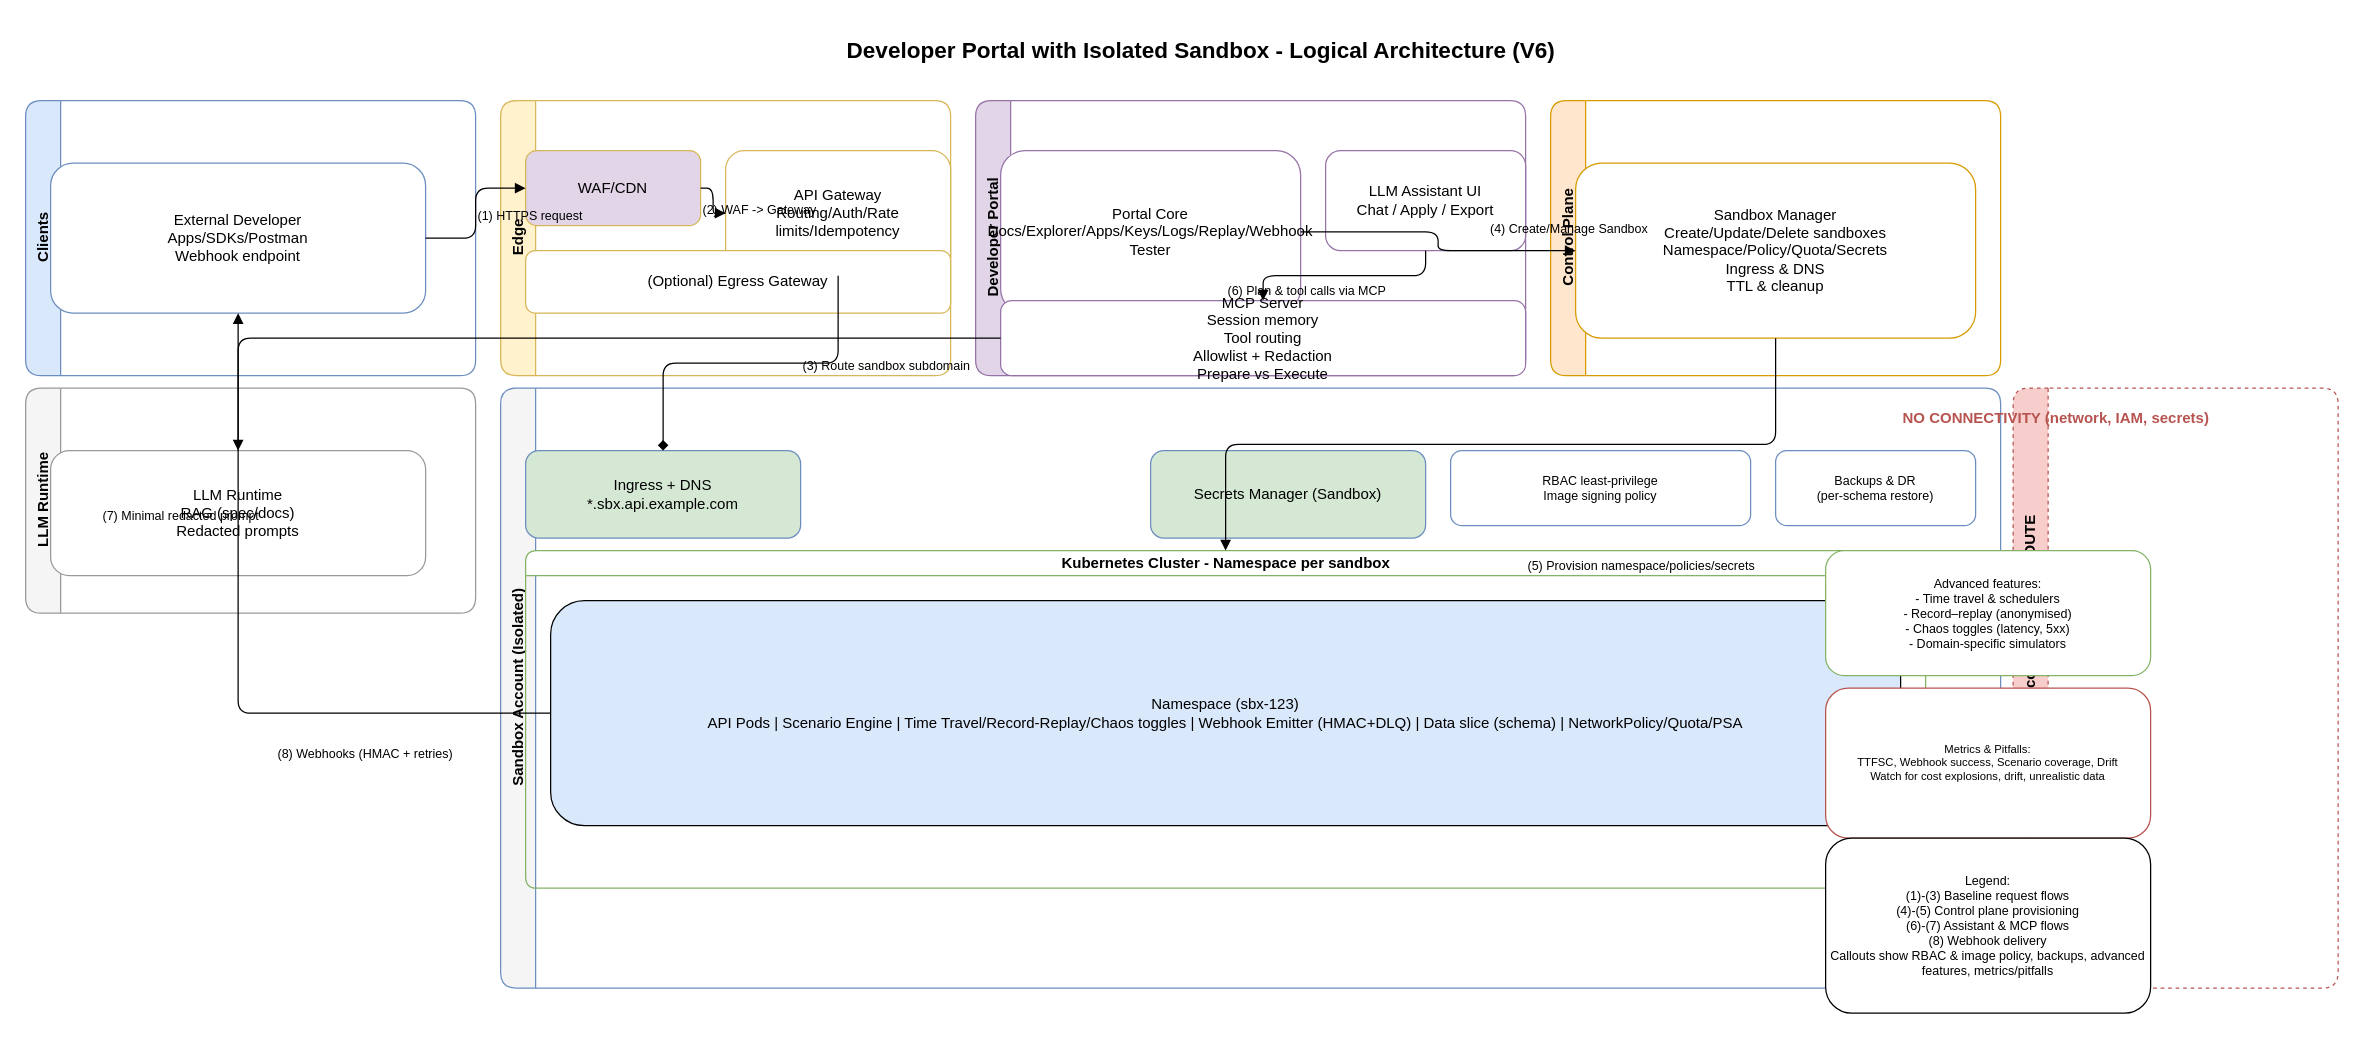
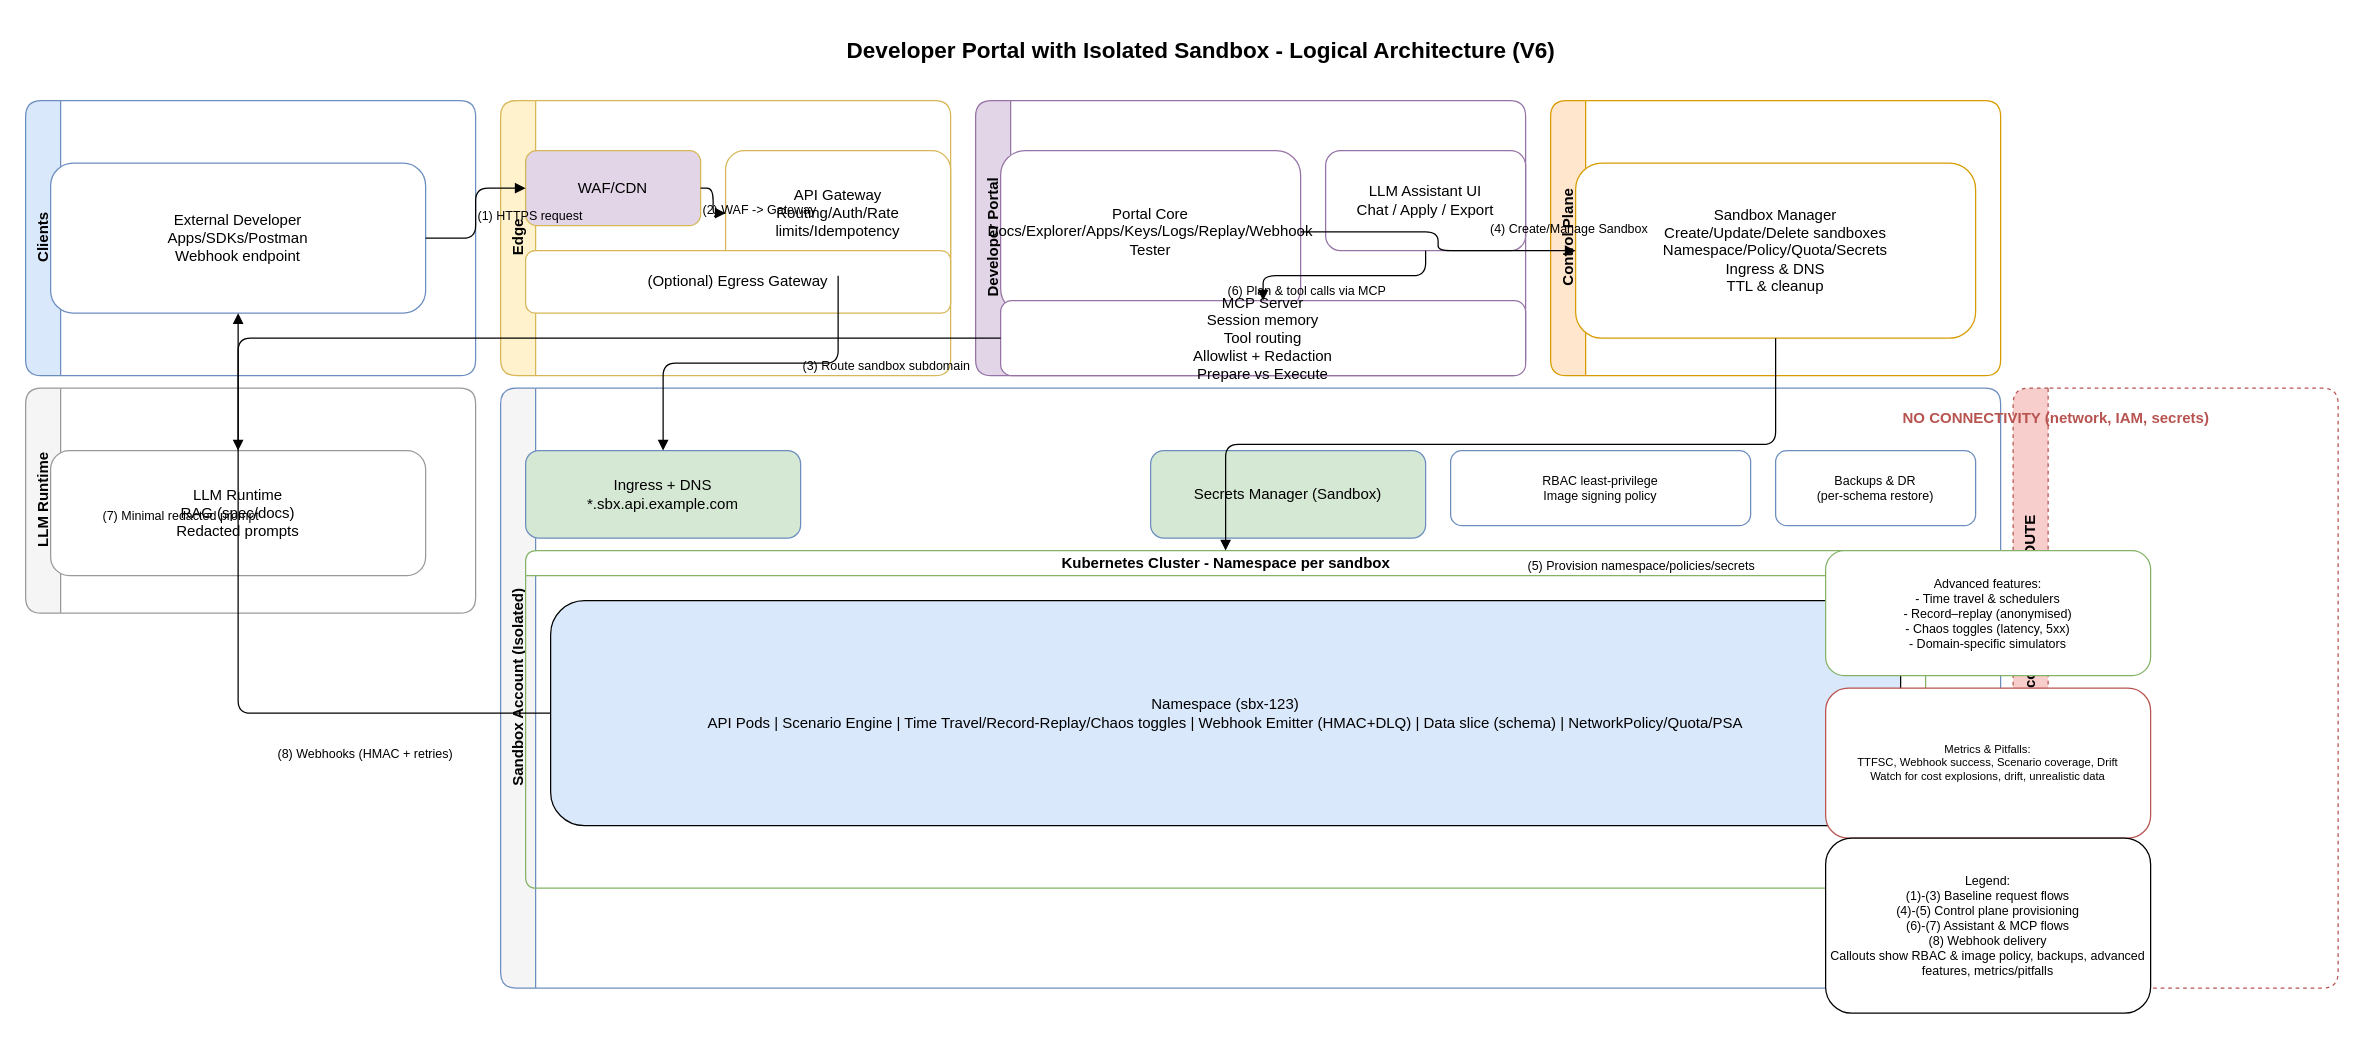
(663, 439) -> (663, 439)
